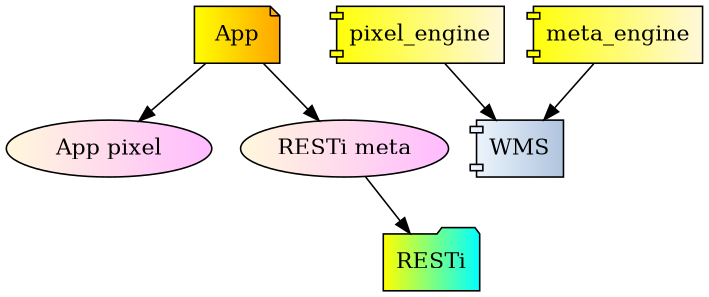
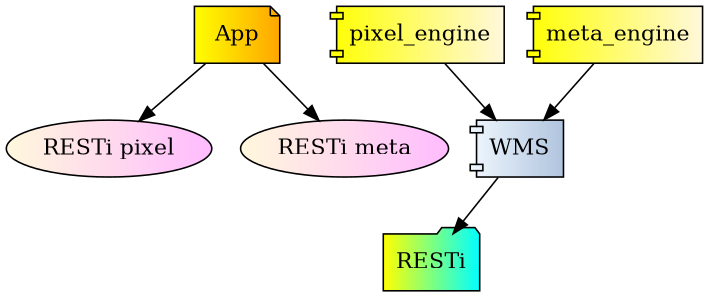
(109, 149) -> (109, 149)
(383, 199) -> (481, 199)
